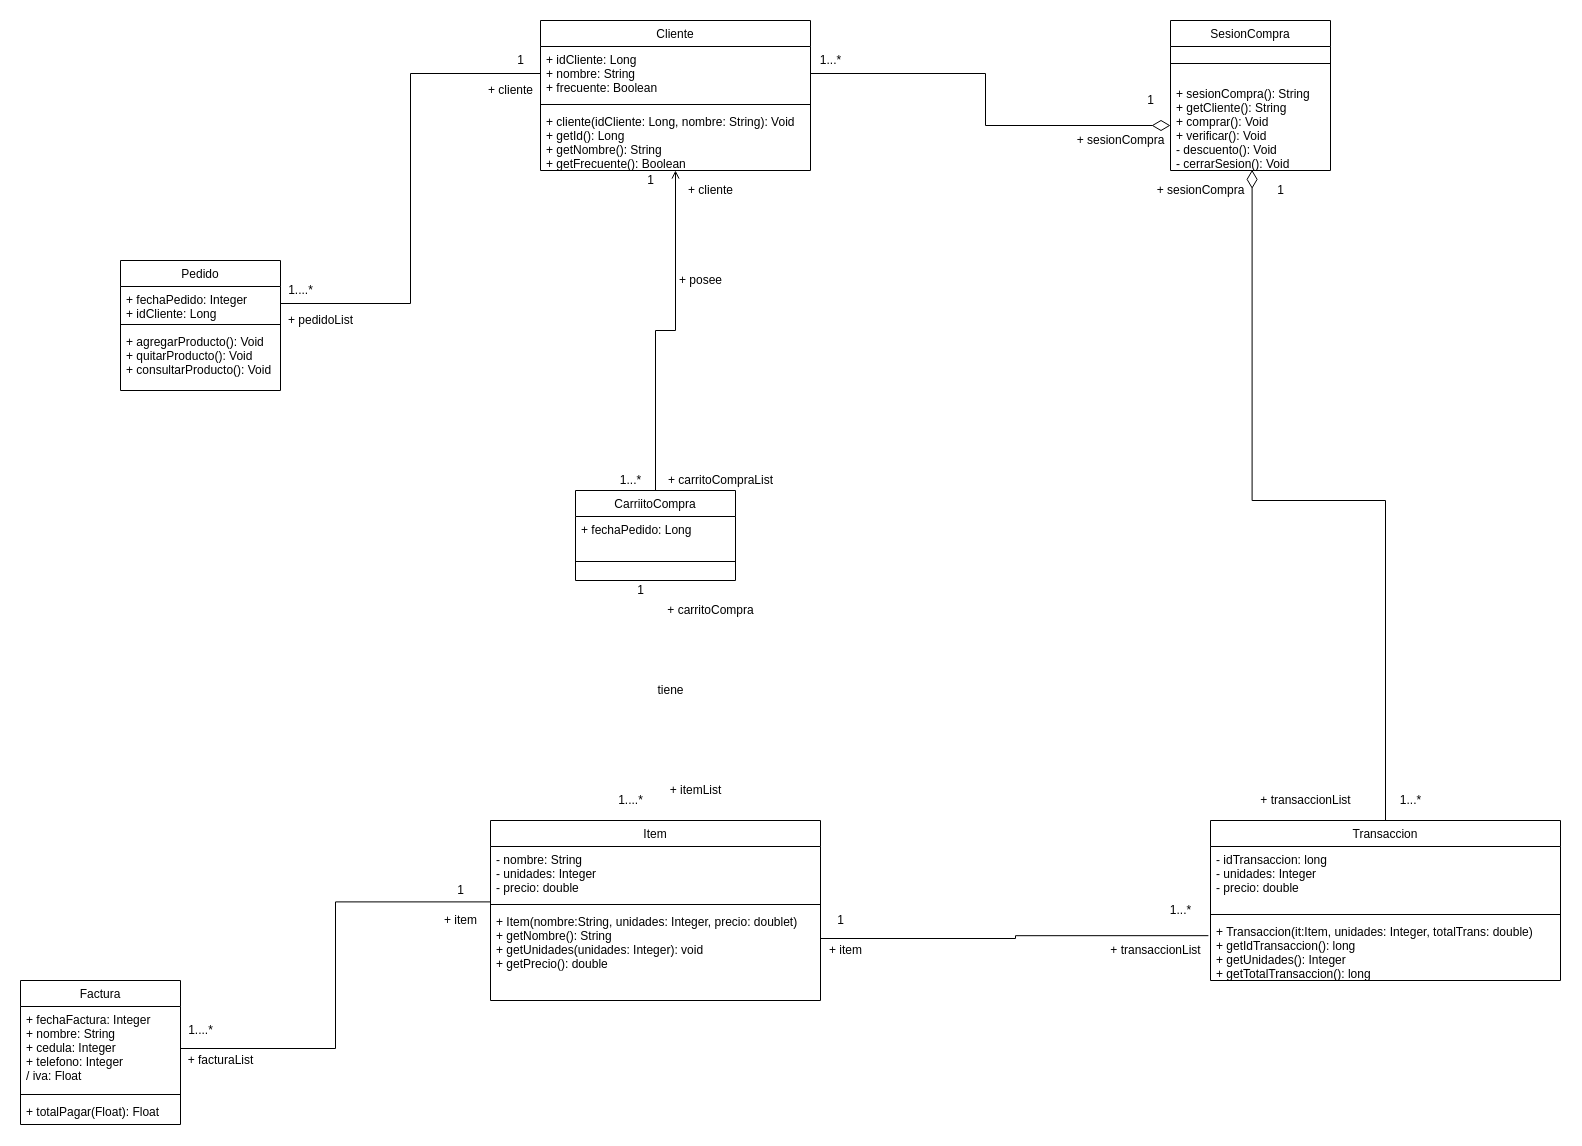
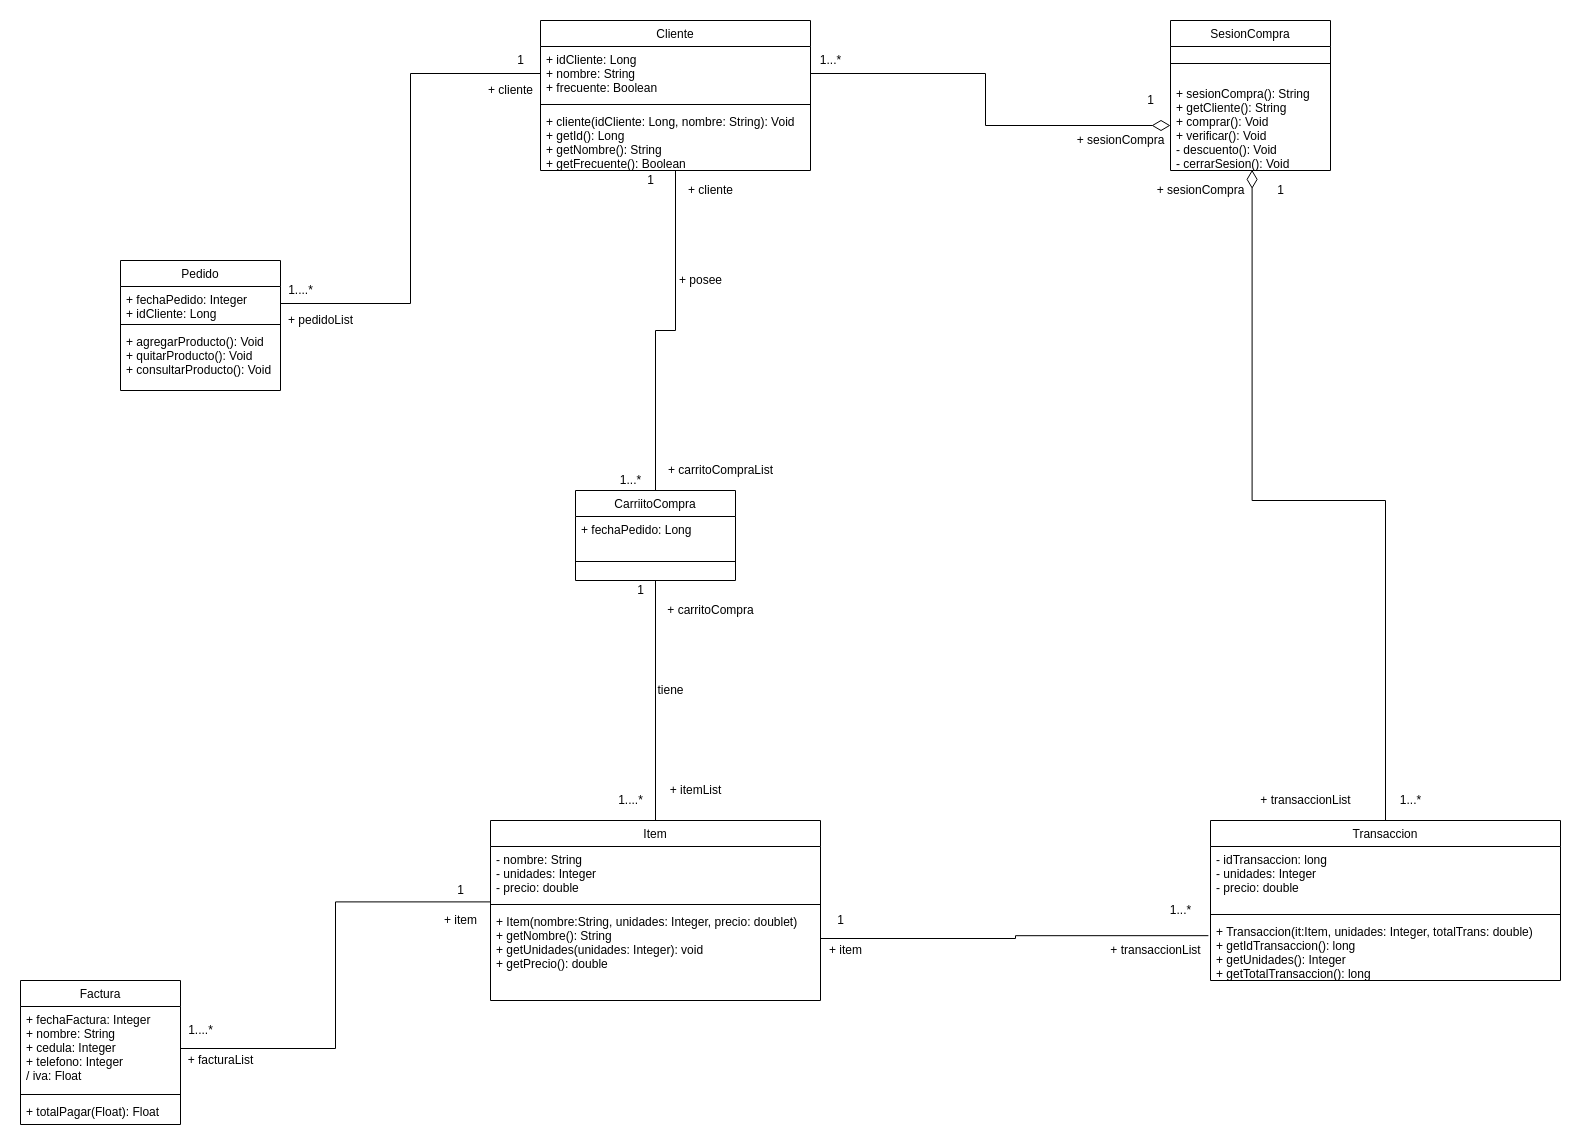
(676, 176) -> (676, 176)
(721, 481) -> (721, 471)
none -> (656, 702)
